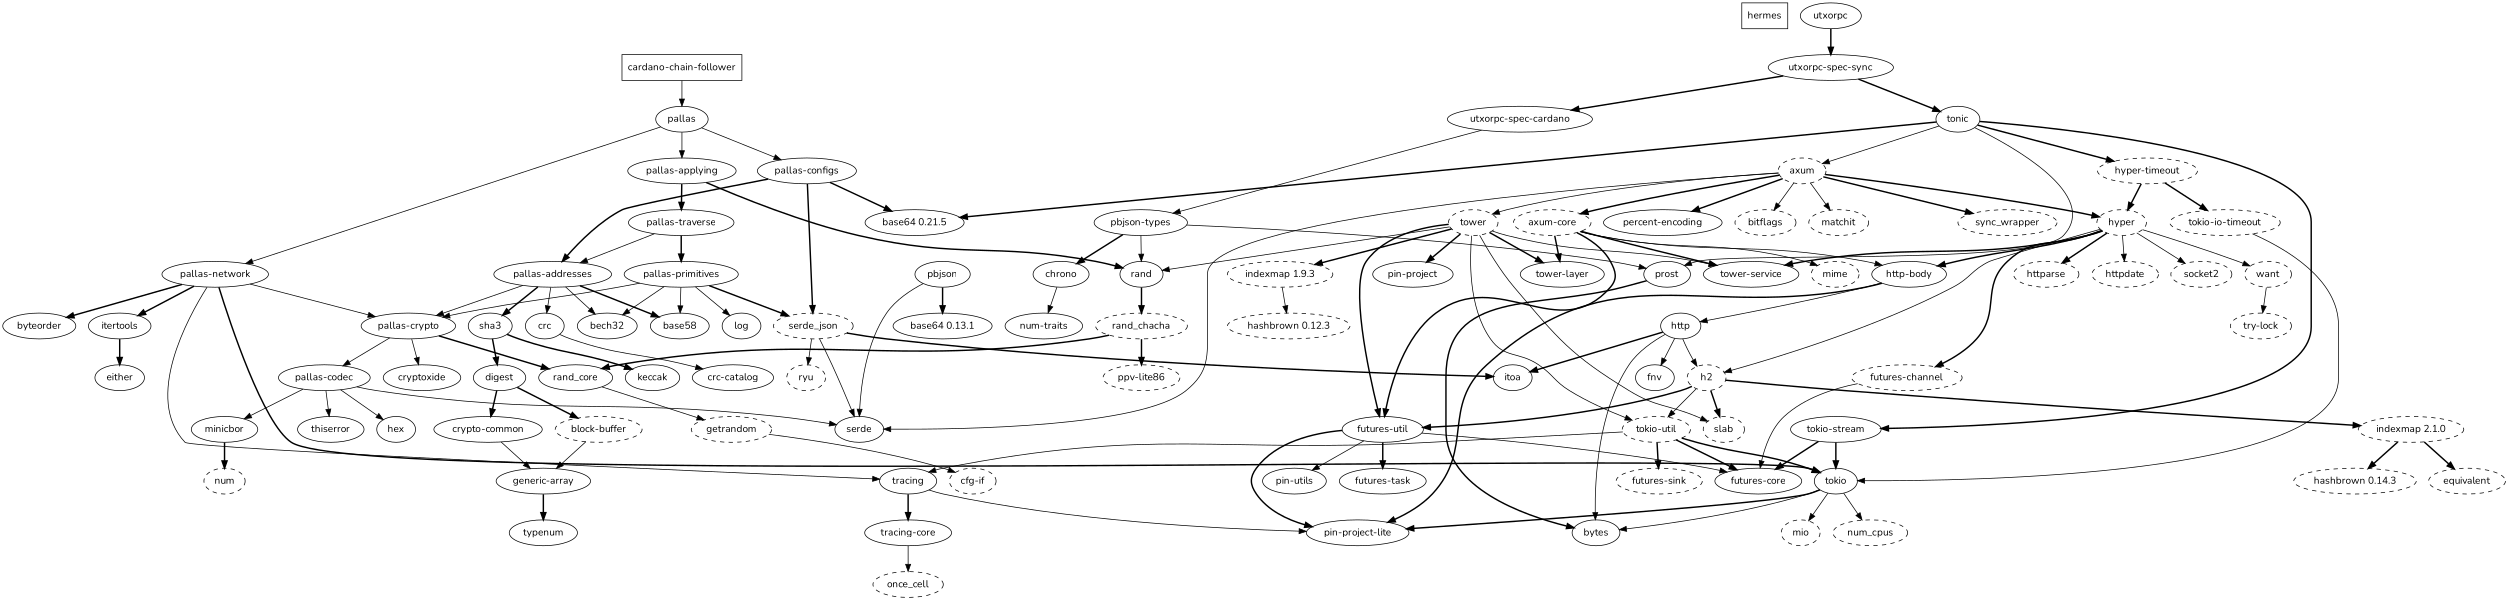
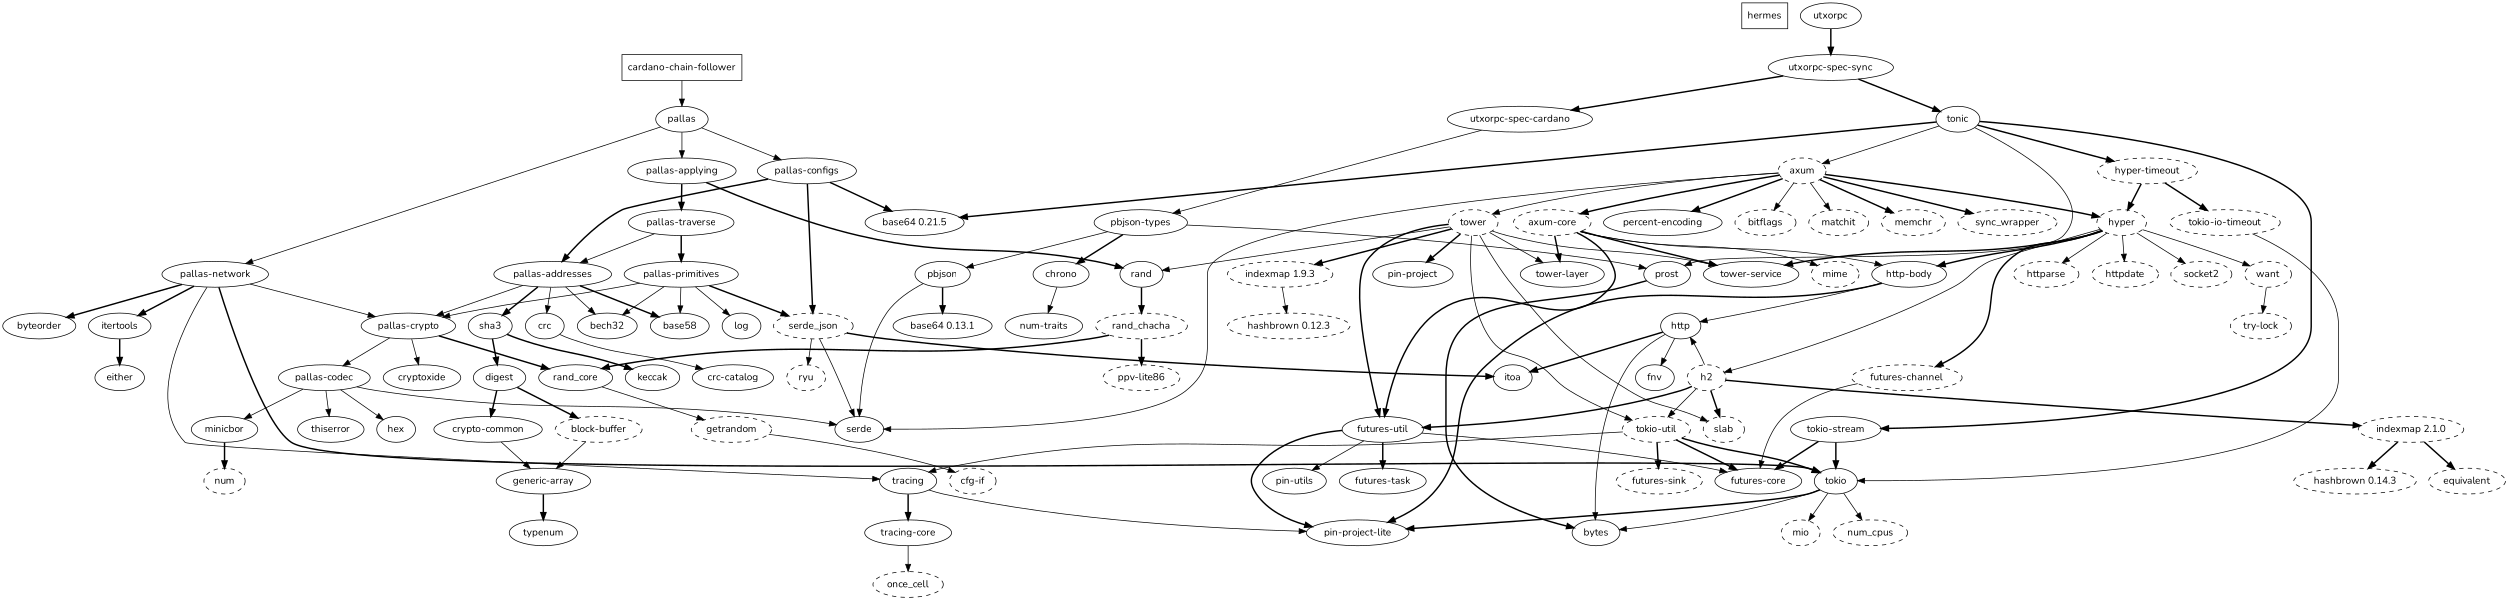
none -> (1913, 223)
(1511, 244) -> (1511, 244)
(1141, 245) -> (1040, 249)
(2088, 246) -> (2088, 246)
(1688, 350) -> (1700, 354)
